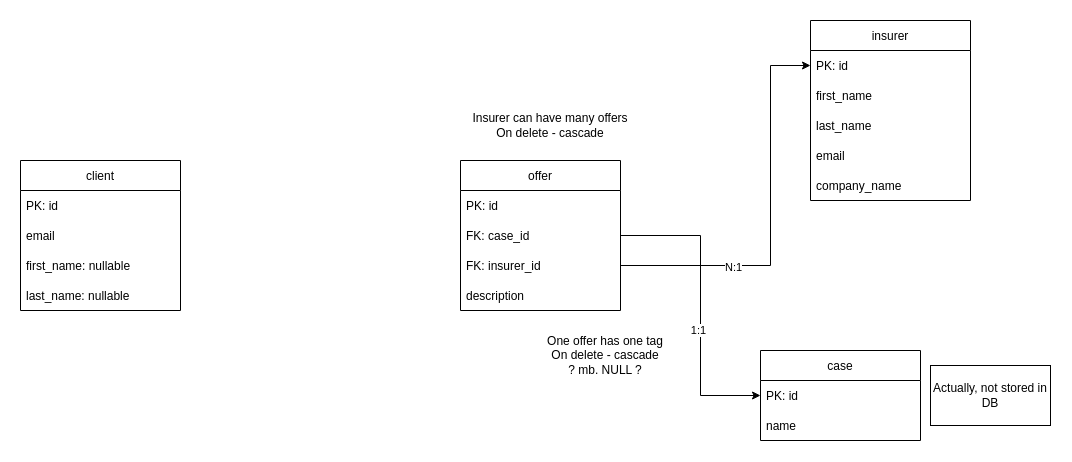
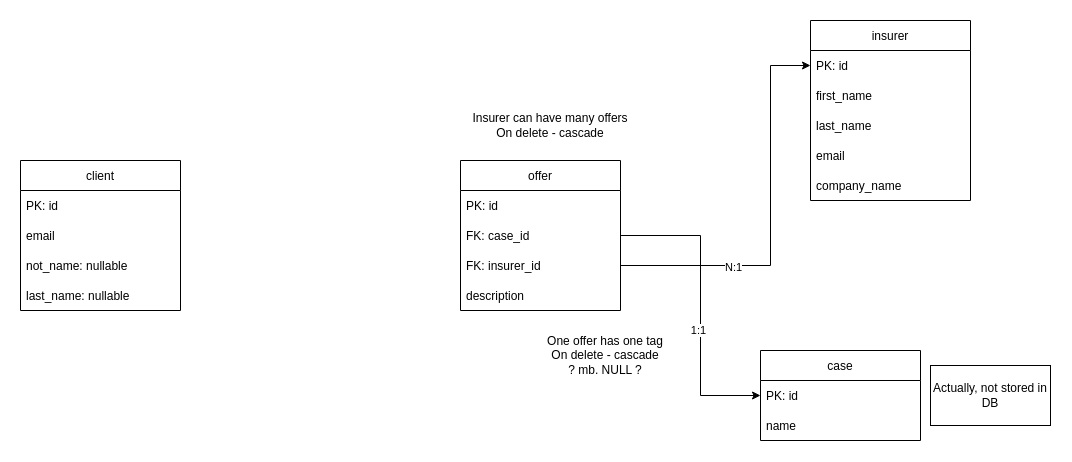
(84, 266) -> (79, 266)
